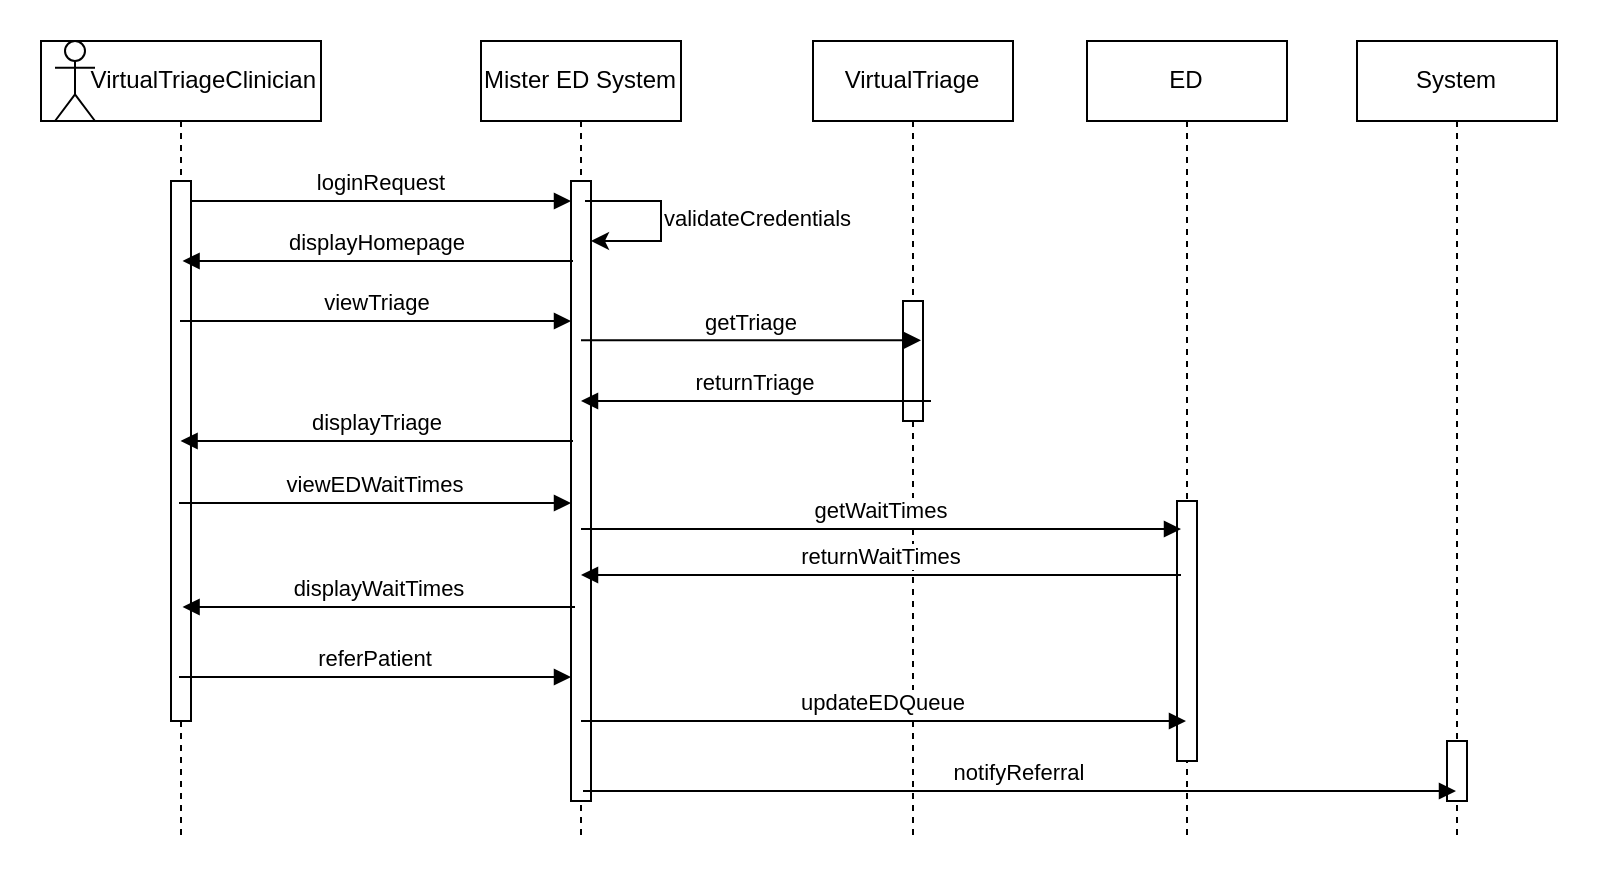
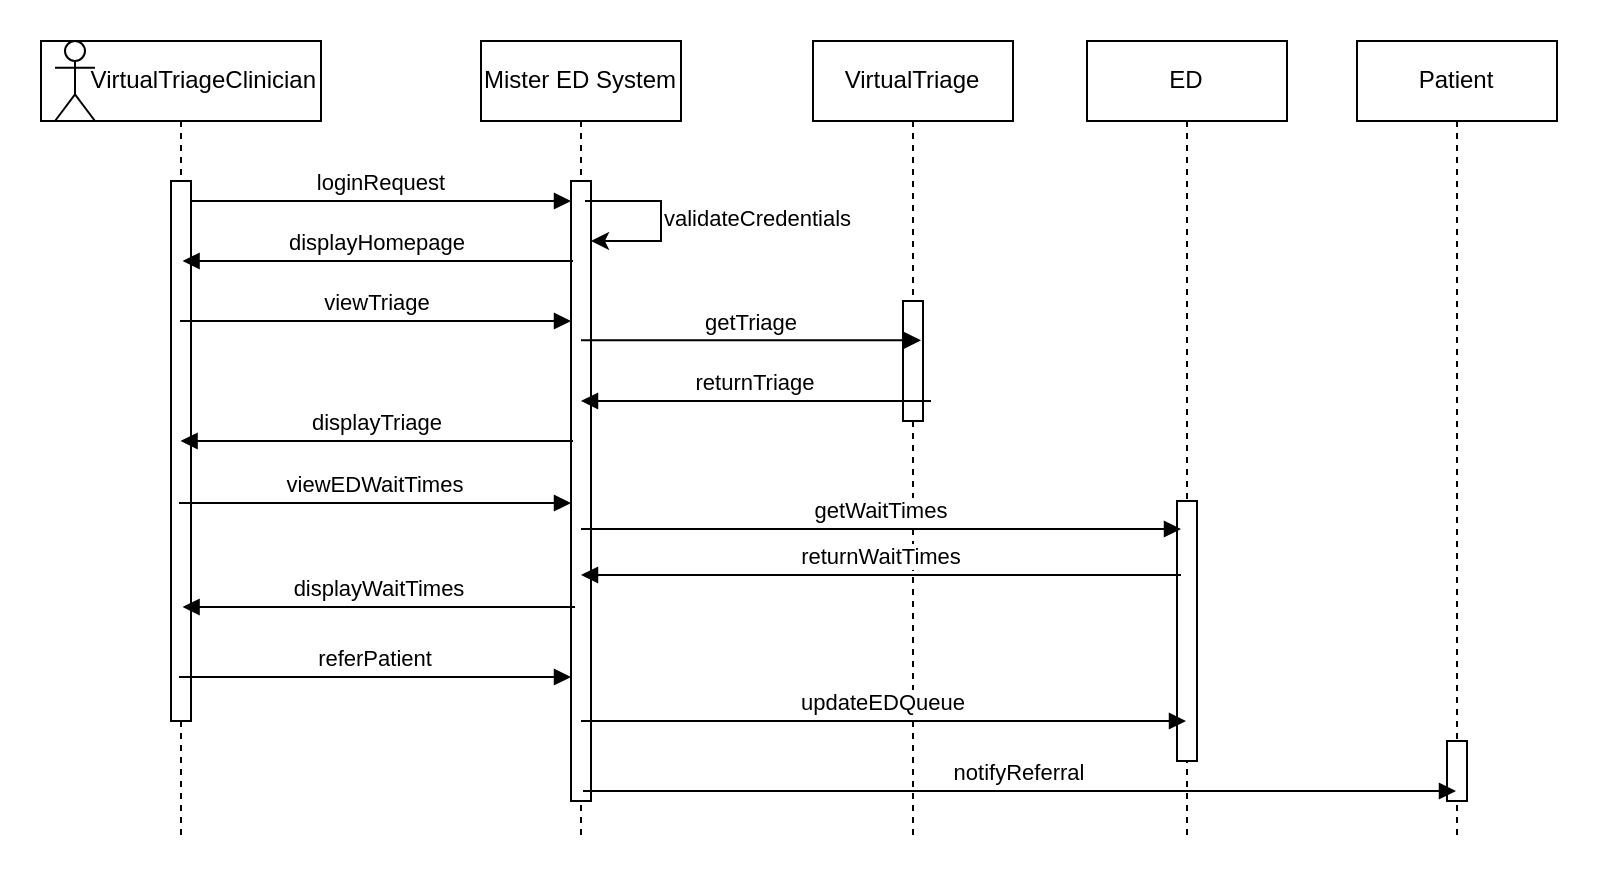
(1457, 81) -> (1457, 81)
